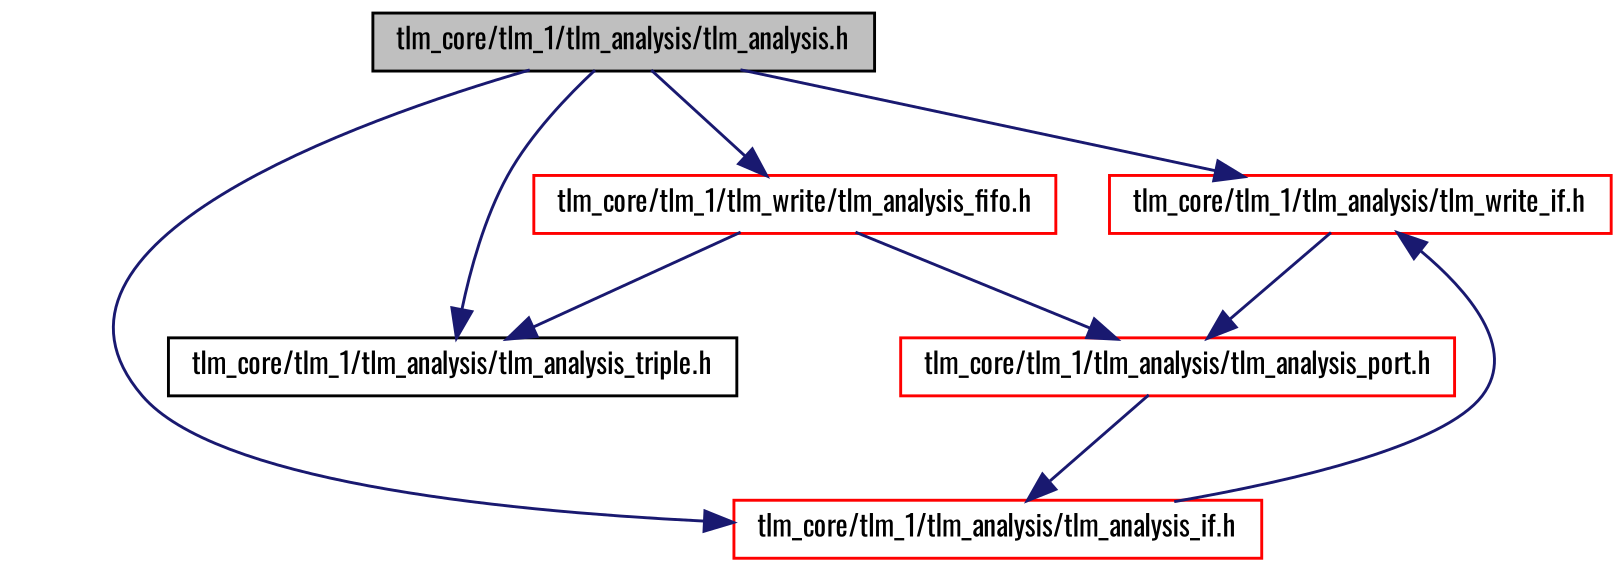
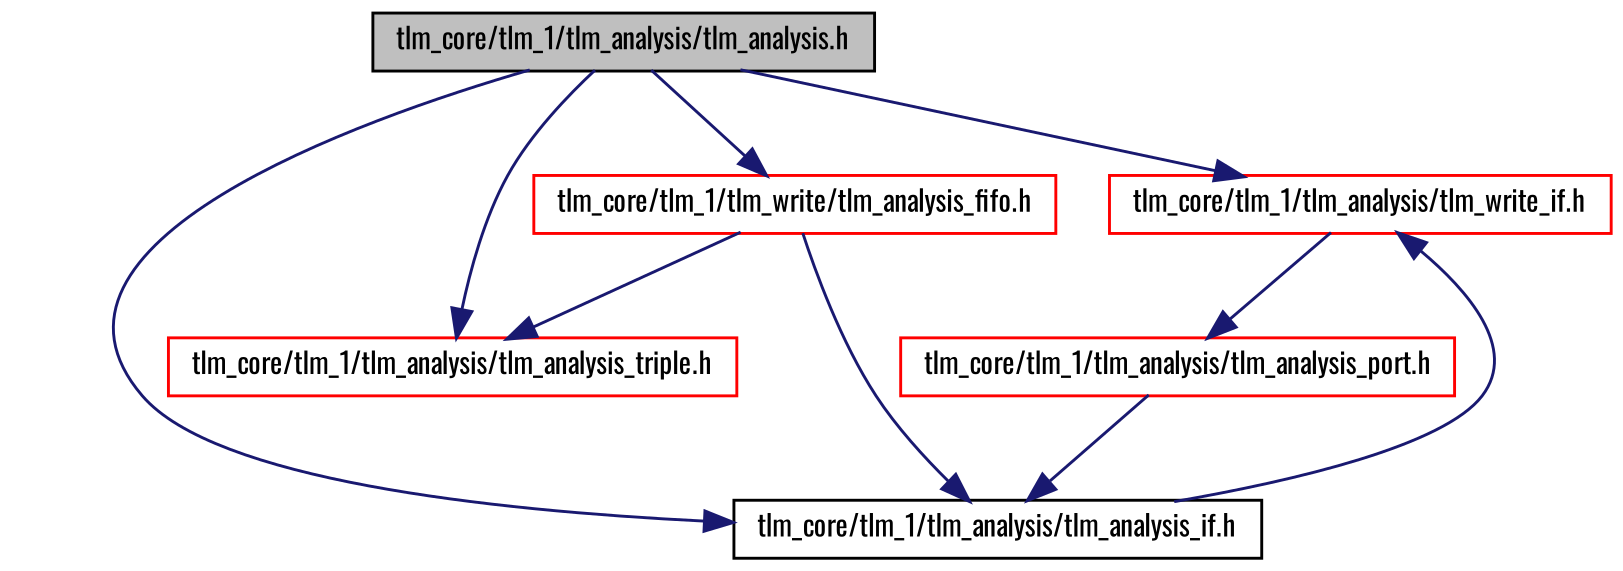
(973, 280) -> (859, 367)
(453, 367) -> (453, 367)
(998, 529) -> (998, 529)
